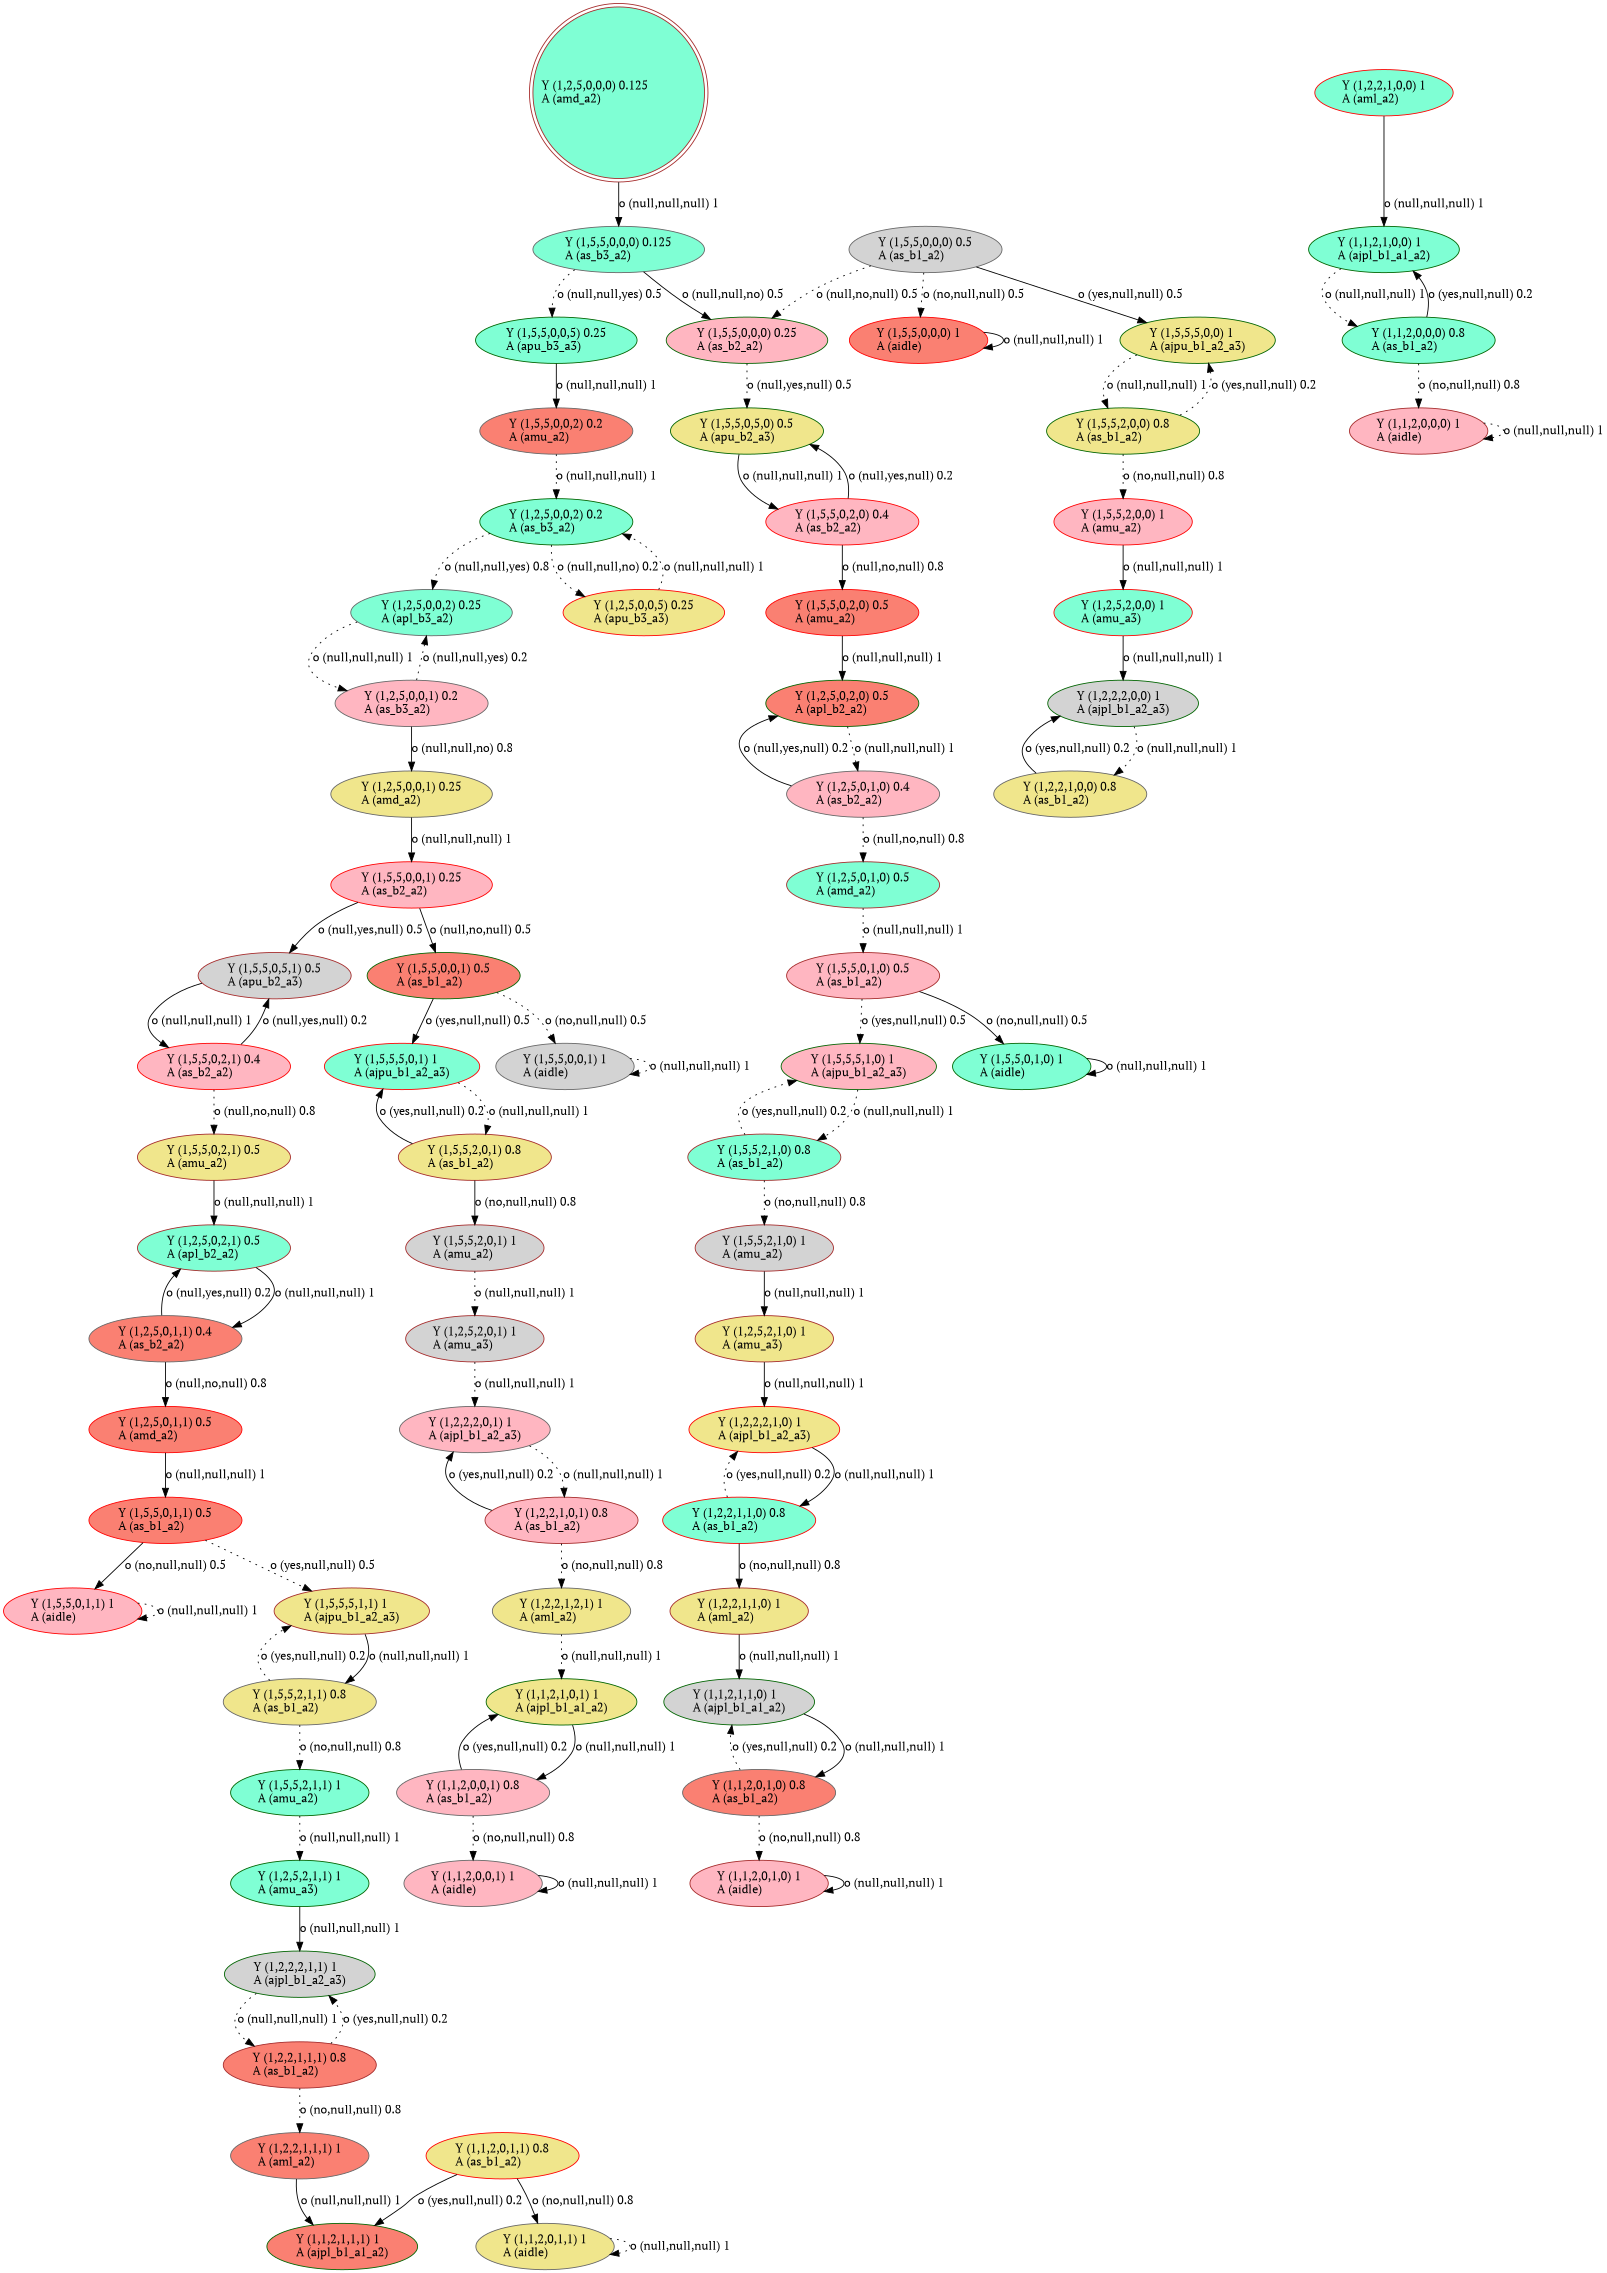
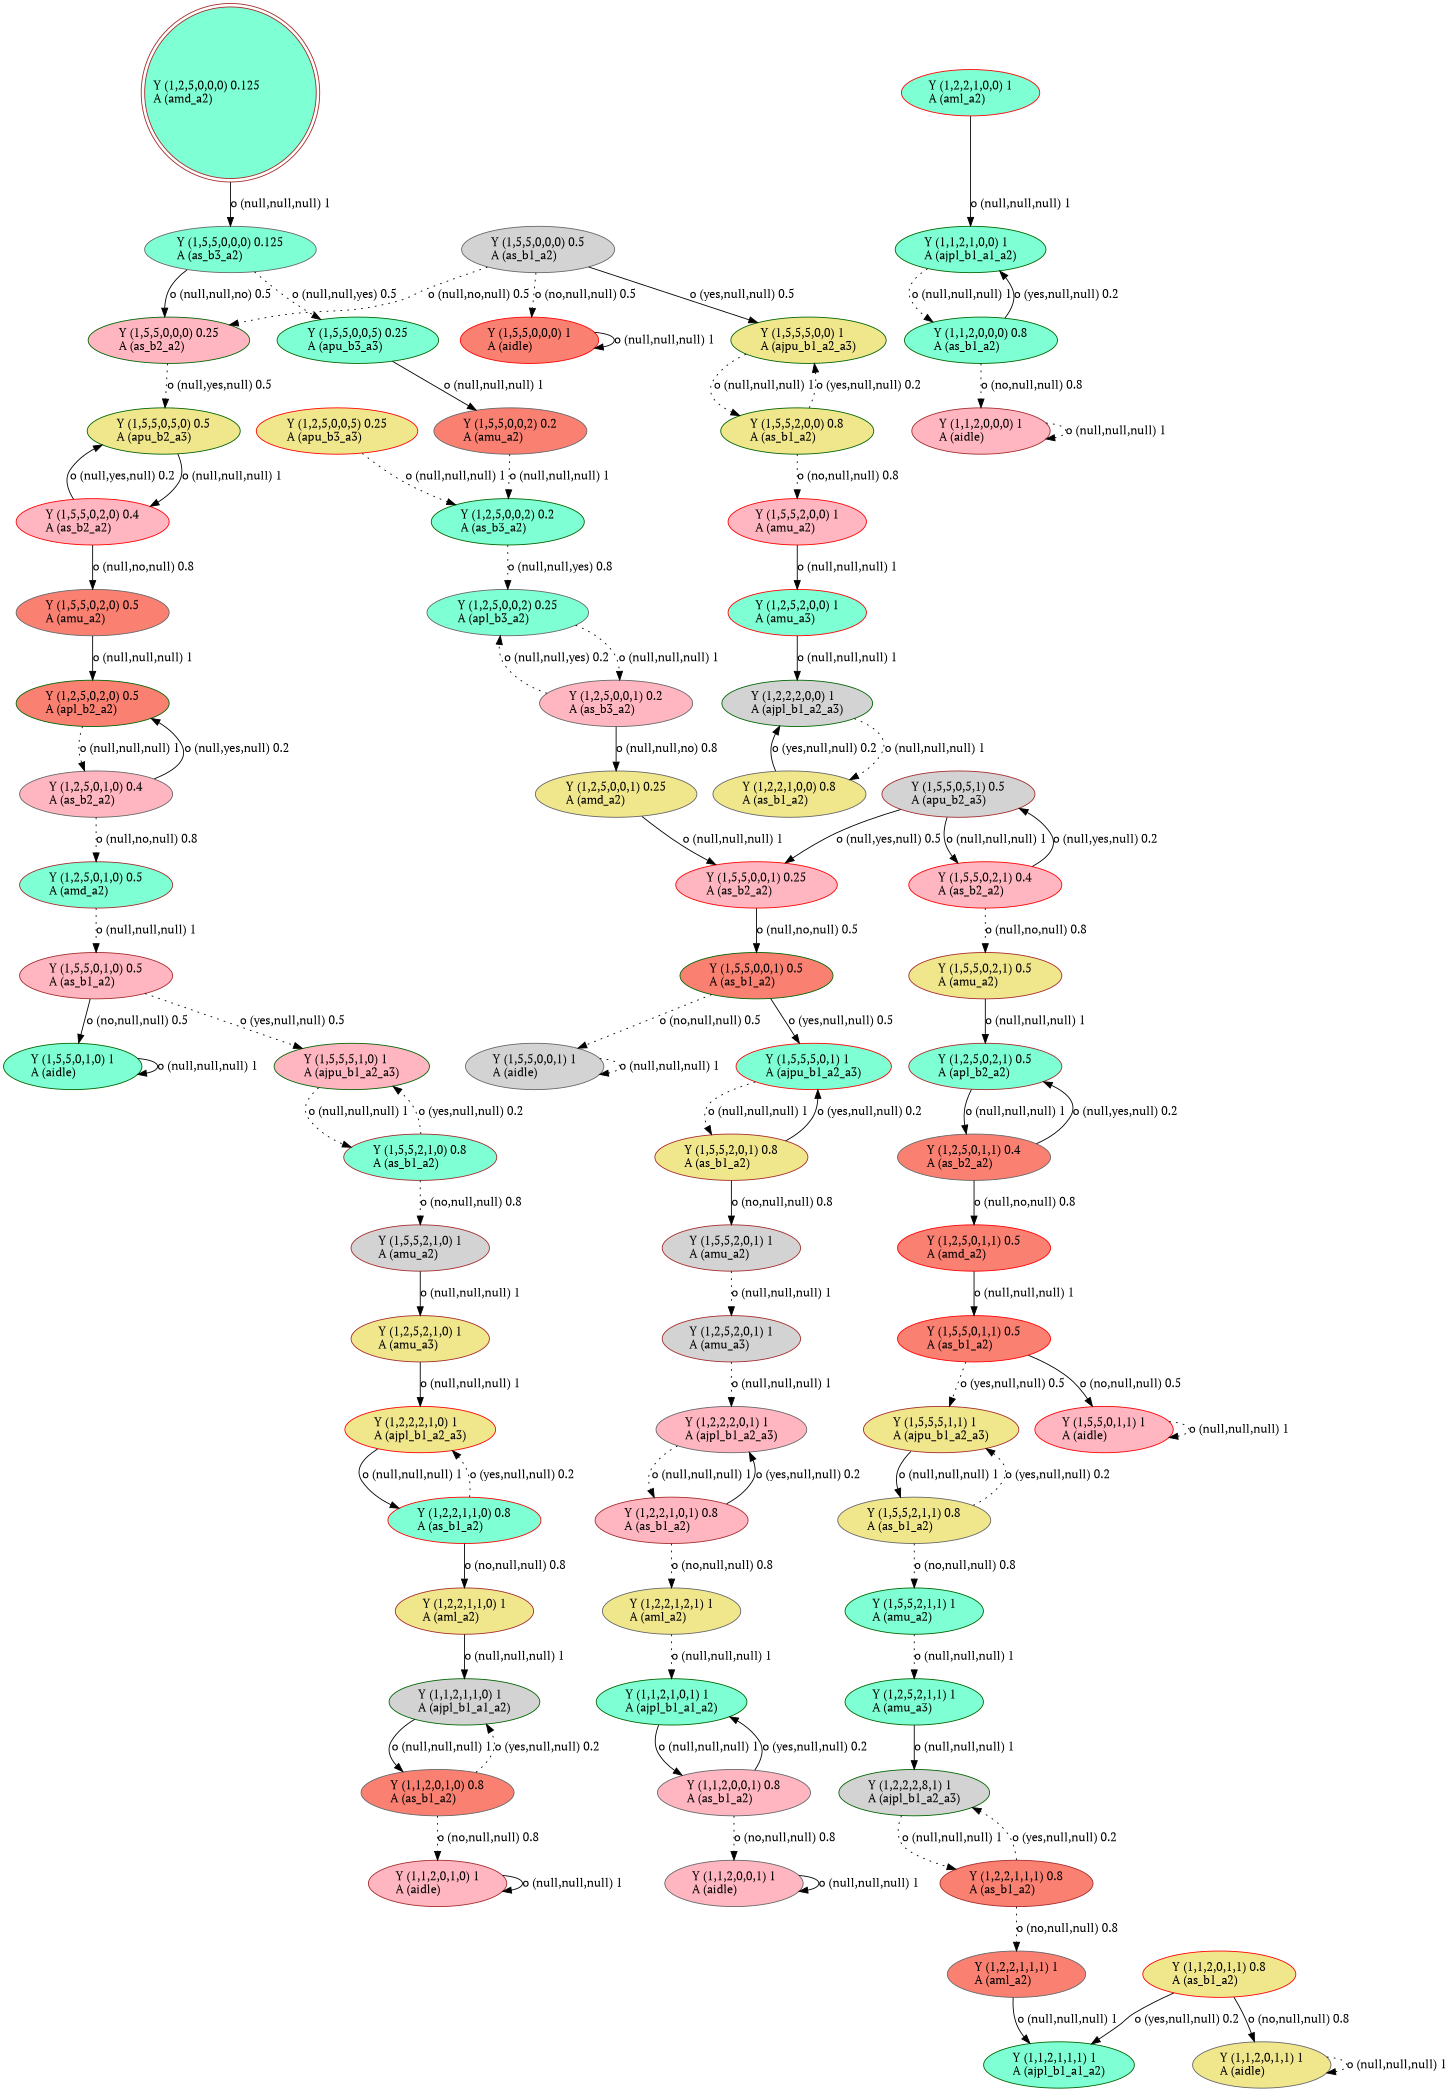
(557, 573) -> none
(842, 613) -> (93, 613)
(324, 920) -> (845, 829)
(562, 1702) -> (672, 1702)
(300, 1974) -> (914, 1793)
(342, 2247) -> (1059, 2065)
